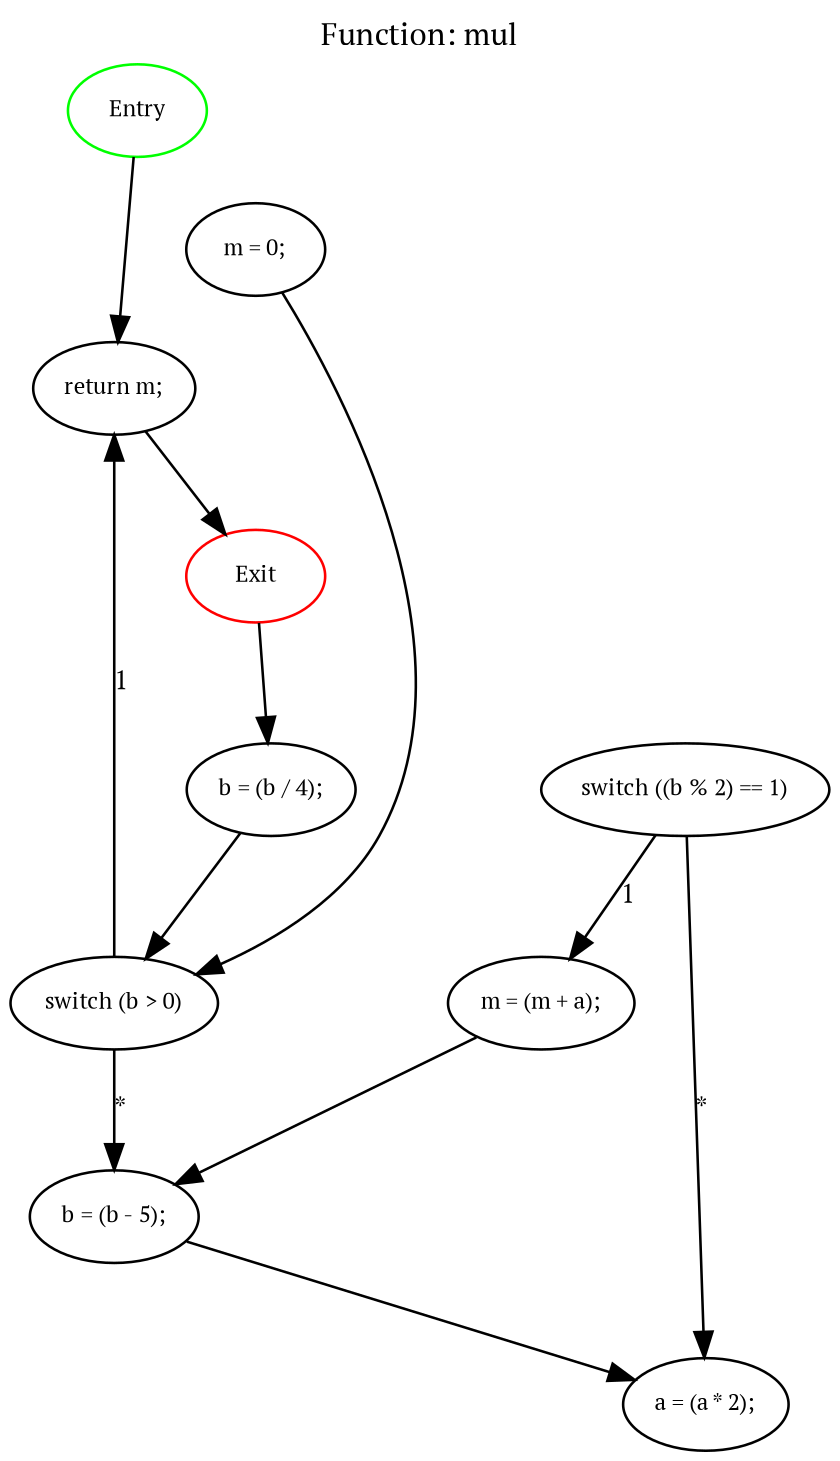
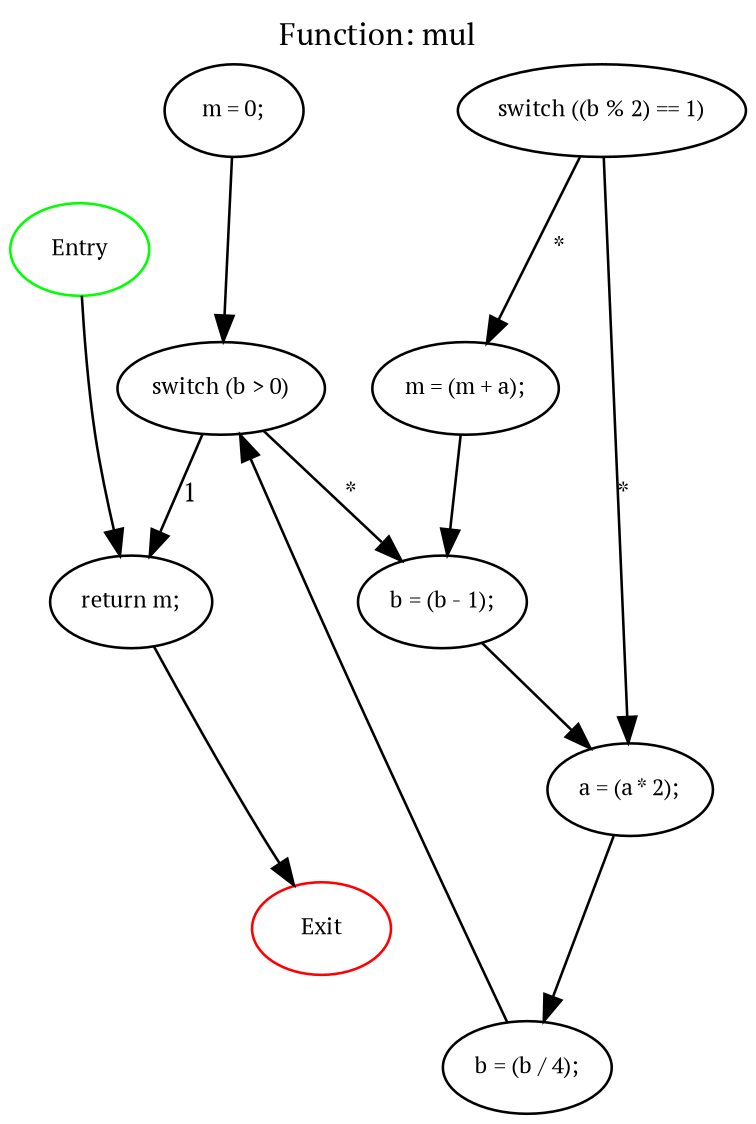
(262, 670) -> (583, 916)
(629, 896) -> (559, 250)
(114, 1217) -> (442, 602)
